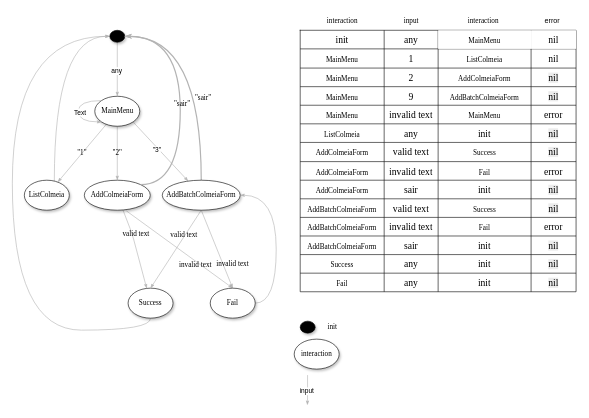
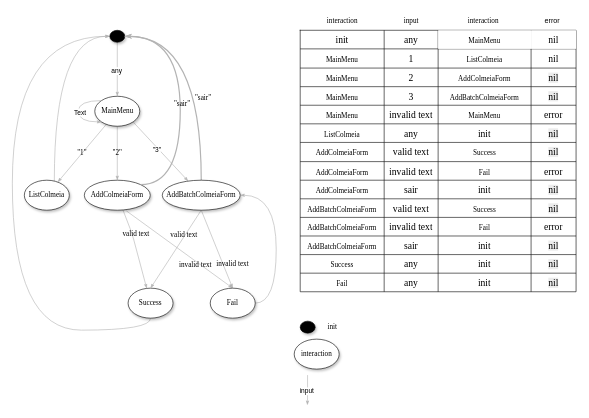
(411, 96) -> (411, 96)
